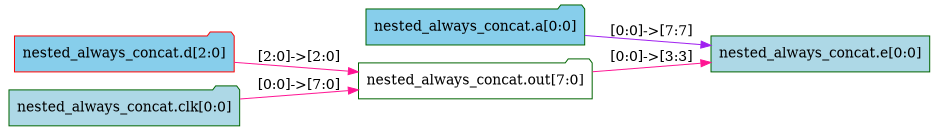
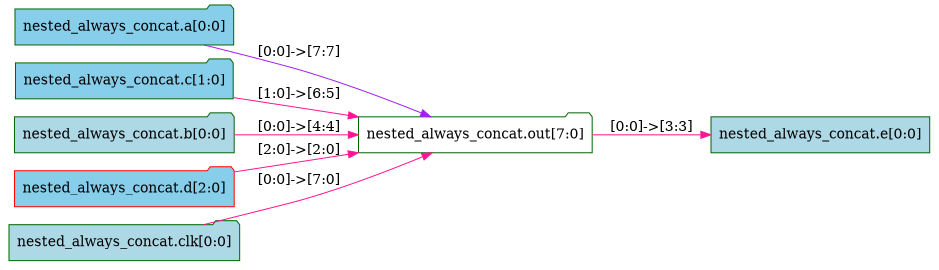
(643, 40) -> (314, 74)
none -> (124, 81)
none -> (124, 135)
